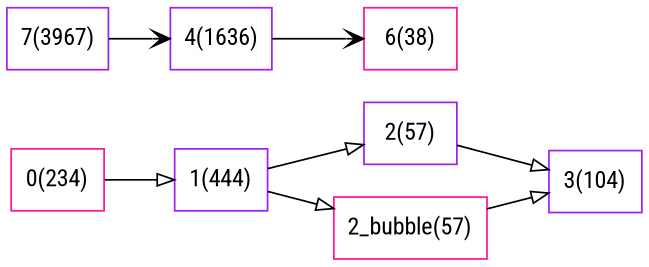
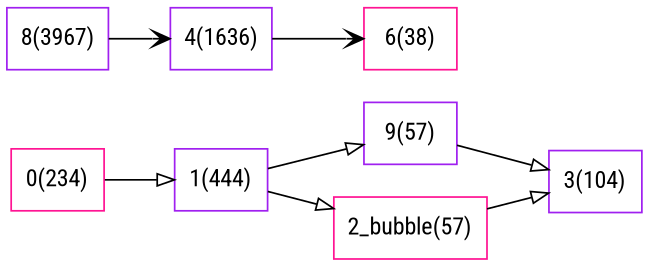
(58, 39) -> (58, 39)
(410, 133) -> (410, 133)
